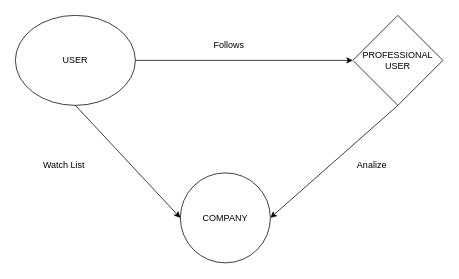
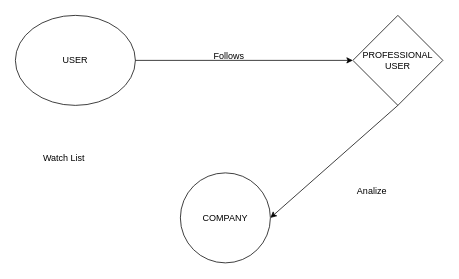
(229, 45) -> (229, 57)
(126, 160) -> none
(64, 165) -> (64, 158)
(372, 165) -> (372, 192)
